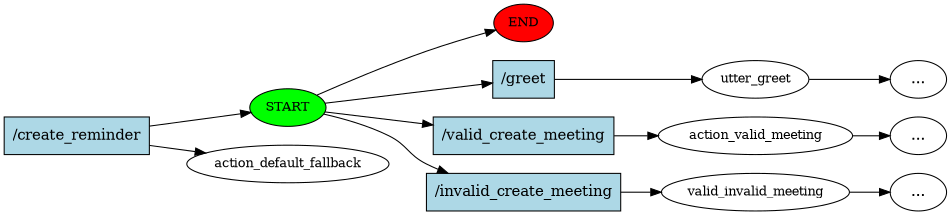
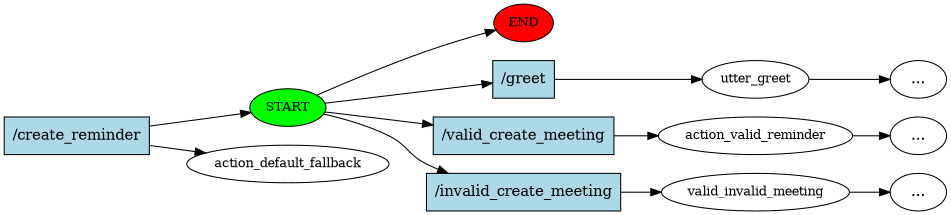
(755, 136) -> (755, 136)
